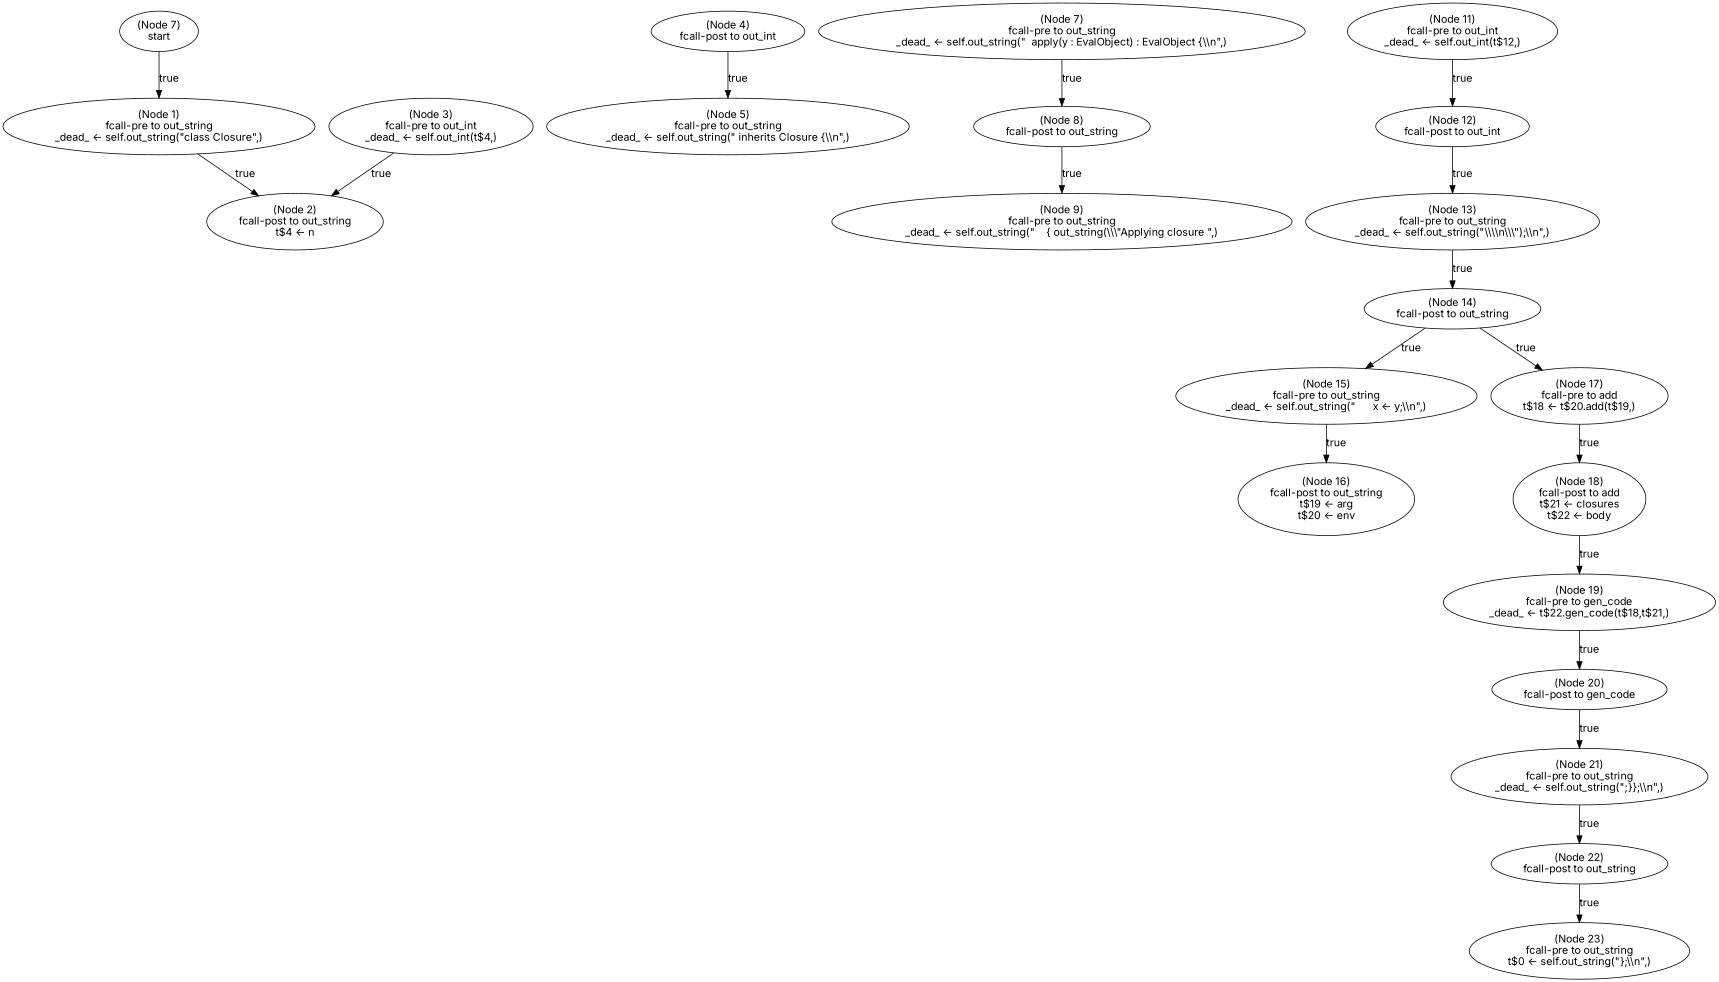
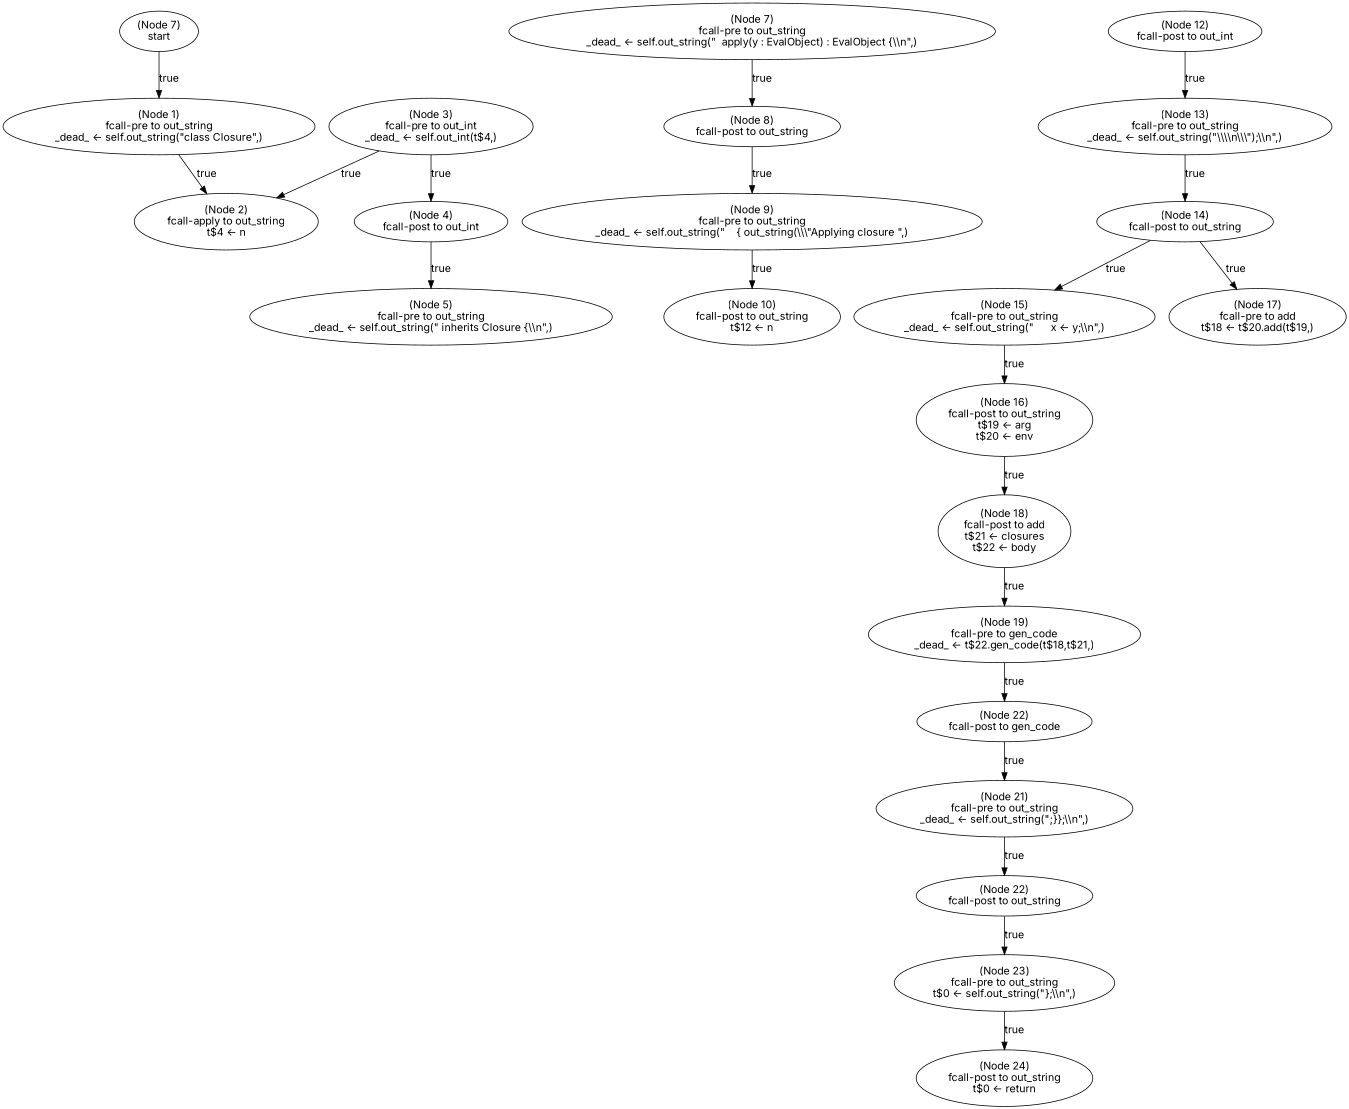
(1453, 31) -> none
none -> (431, 174)
(295, 222) -> (226, 222)
none -> (752, 317)
(1579, 440) -> (1005, 472)
(1579, 690) -> (1005, 722)
none -> (1005, 1078)
